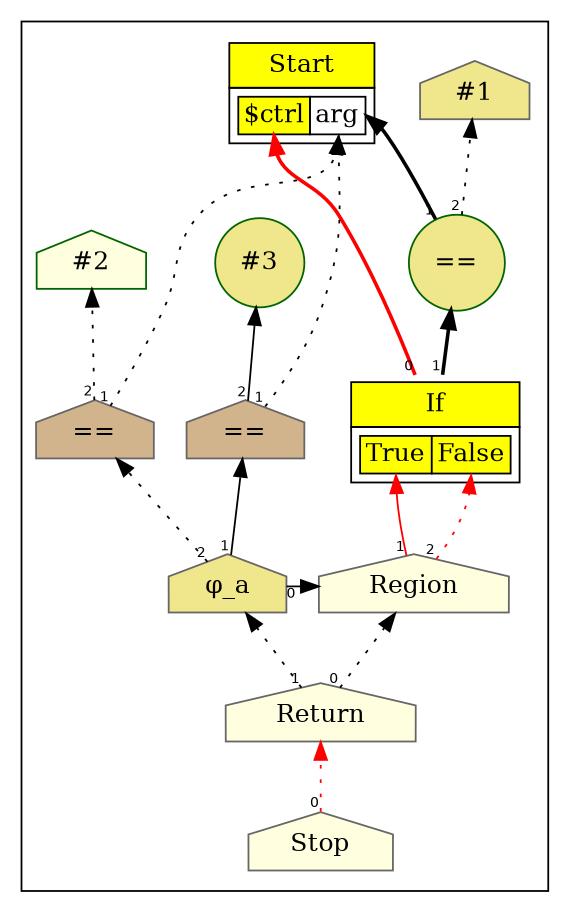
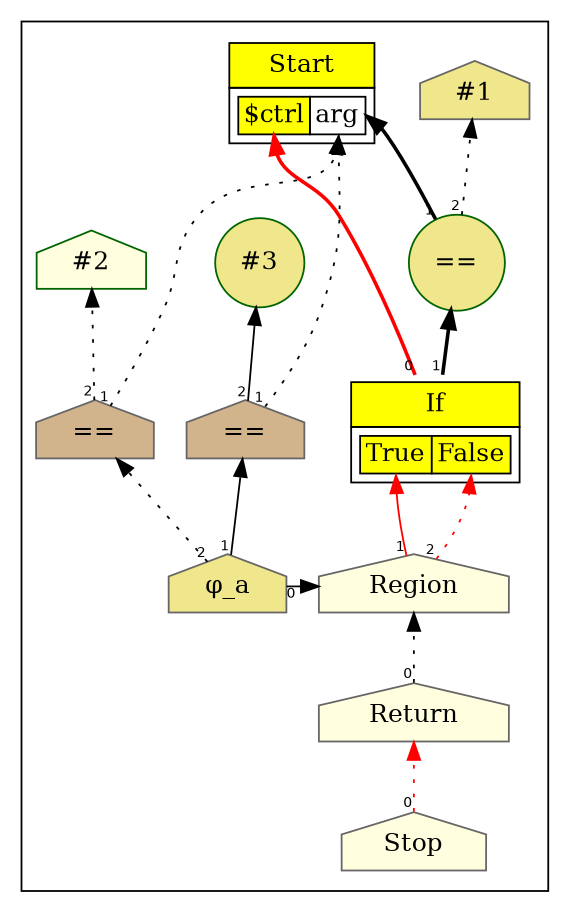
(279, 658) -> none
